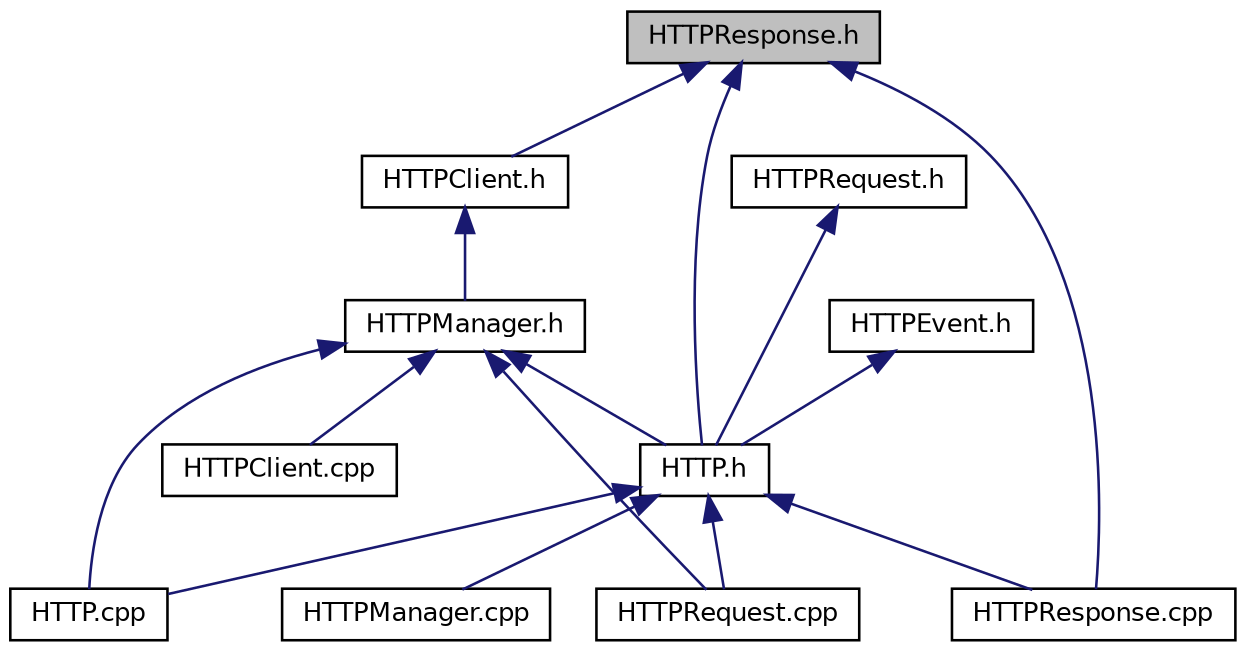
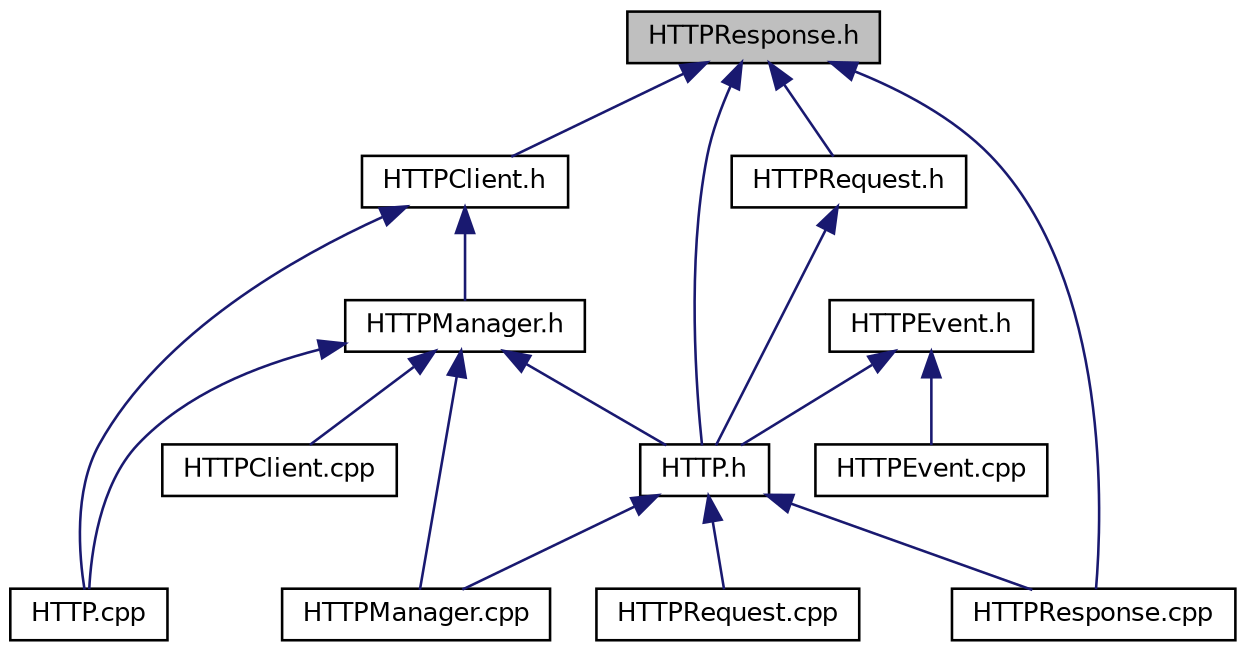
none -> (809, 121)
none -> (931, 470)
(599, 476) -> (438, 483)
(391, 544) -> (167, 358)
